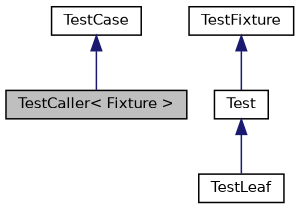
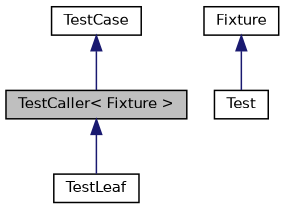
(241, 21) -> (241, 21)
(241, 154) -> (96, 154)
